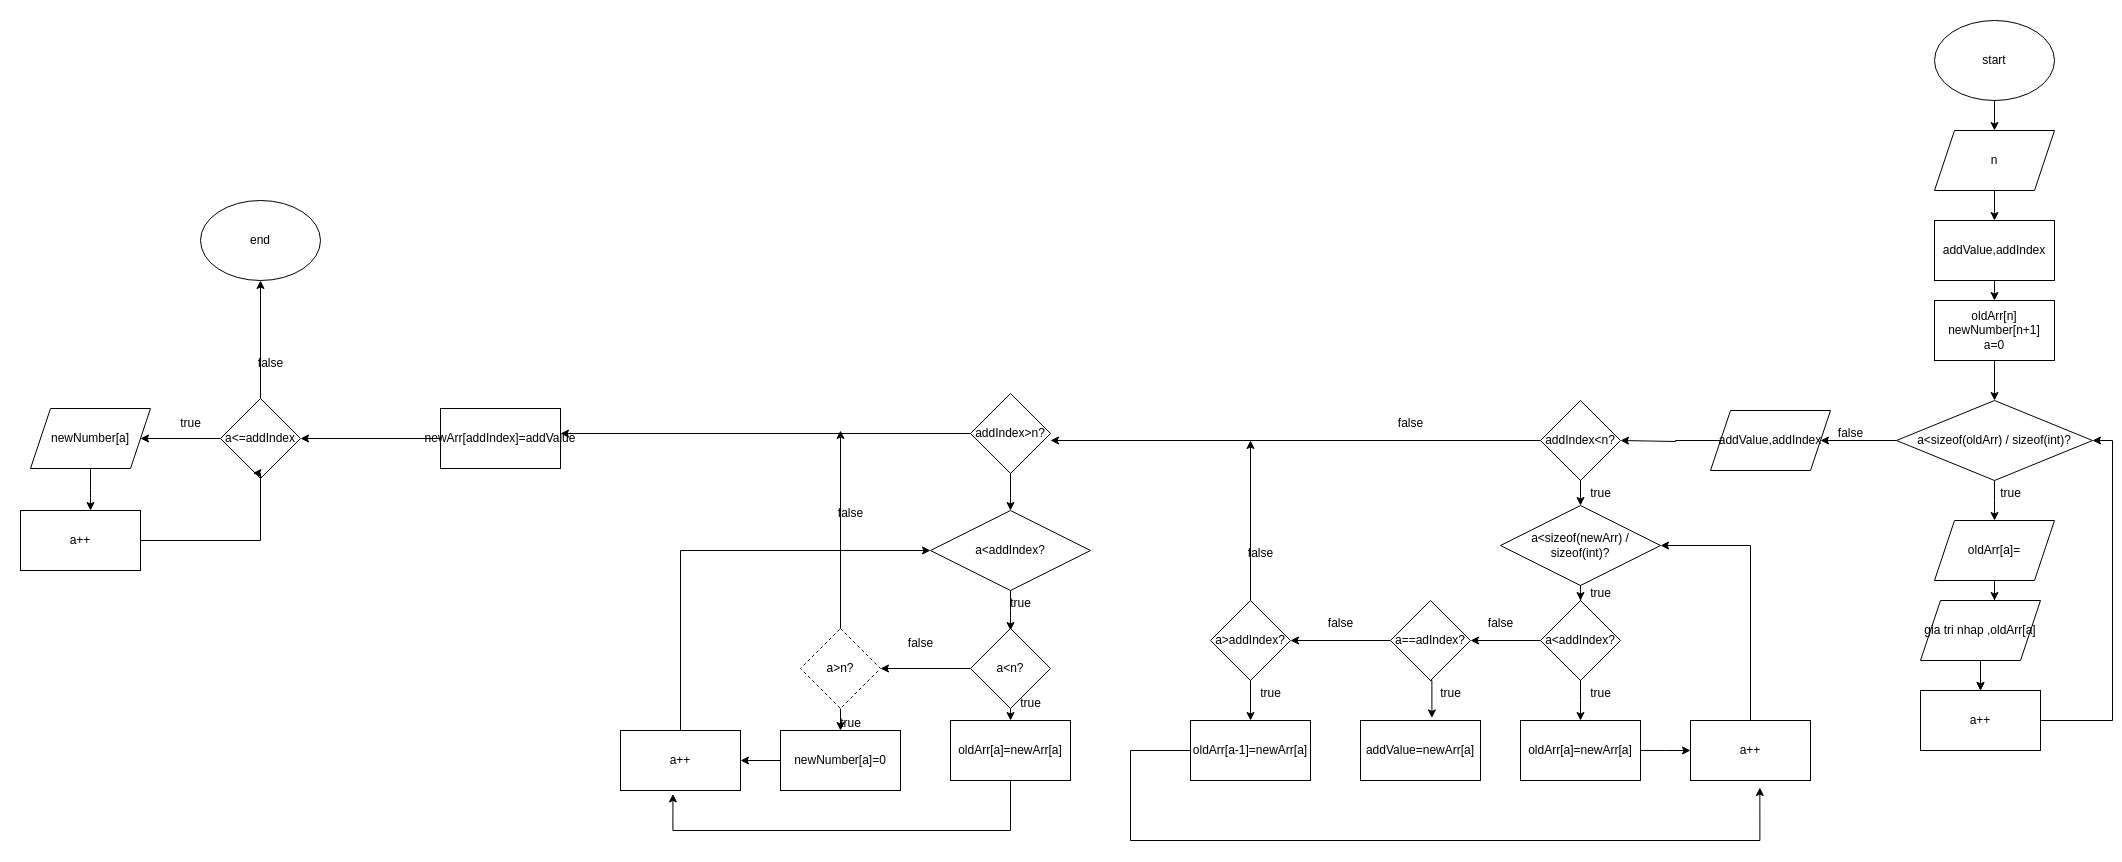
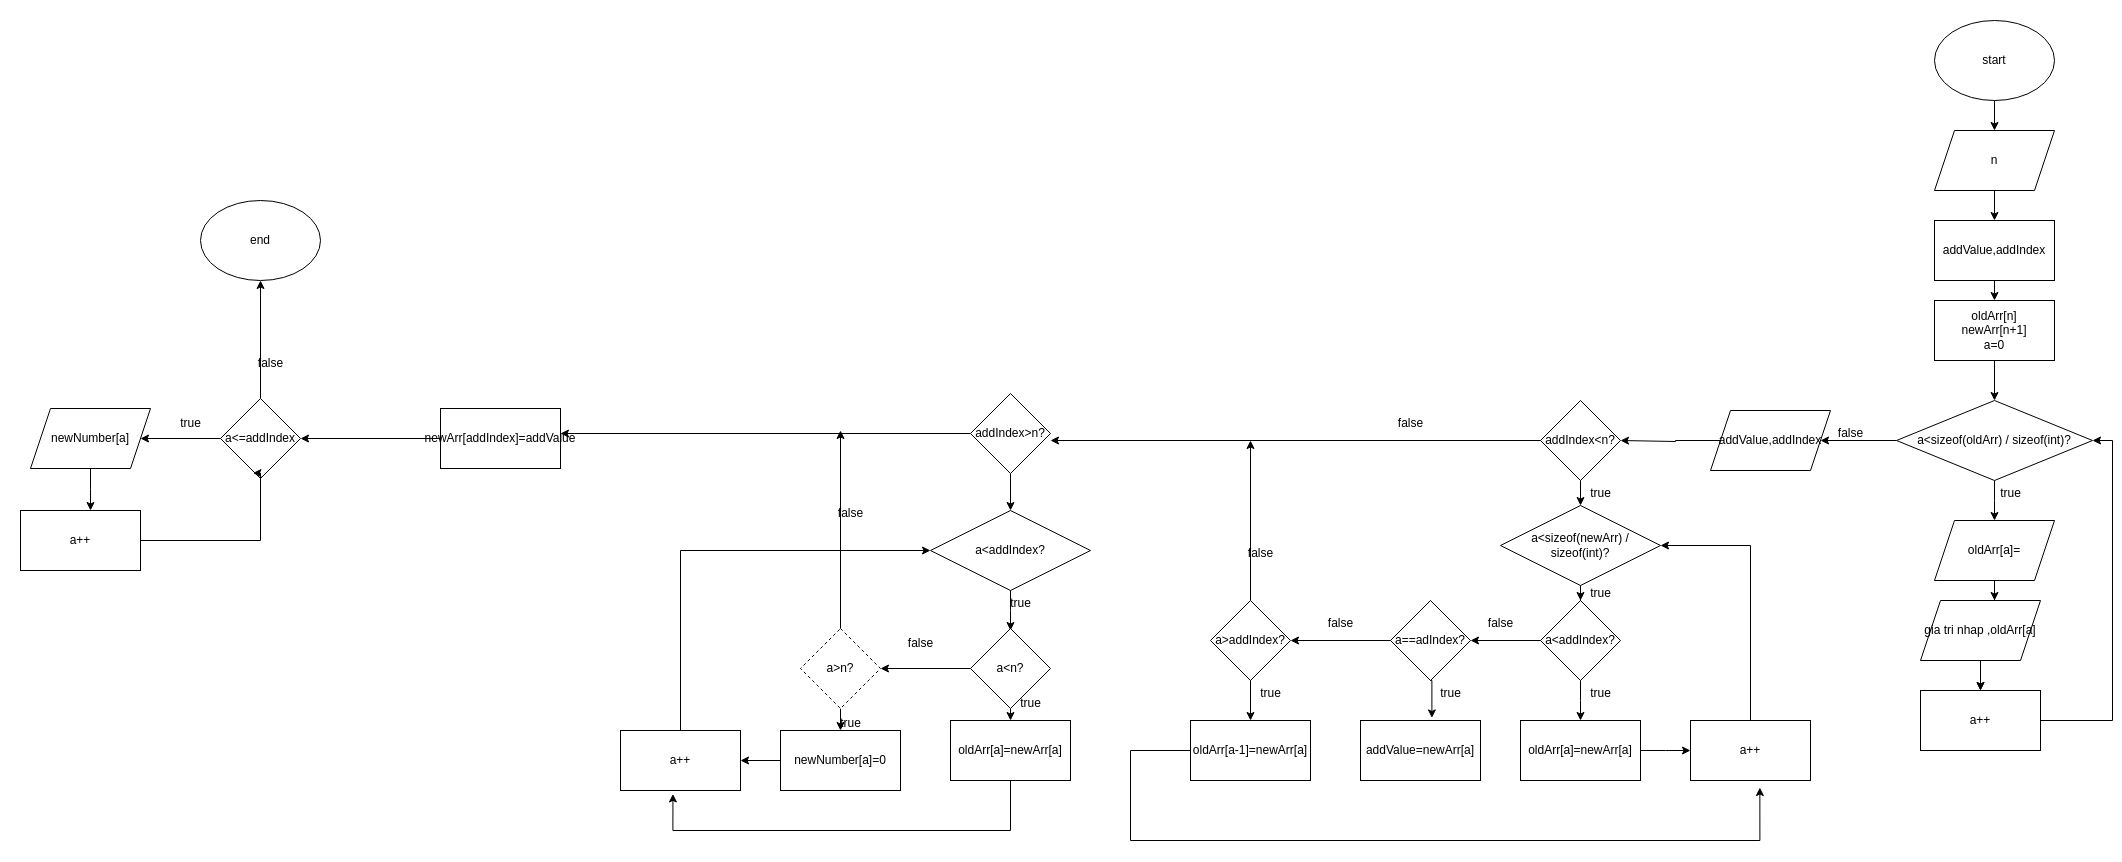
(1995, 331) -> (1995, 331)
